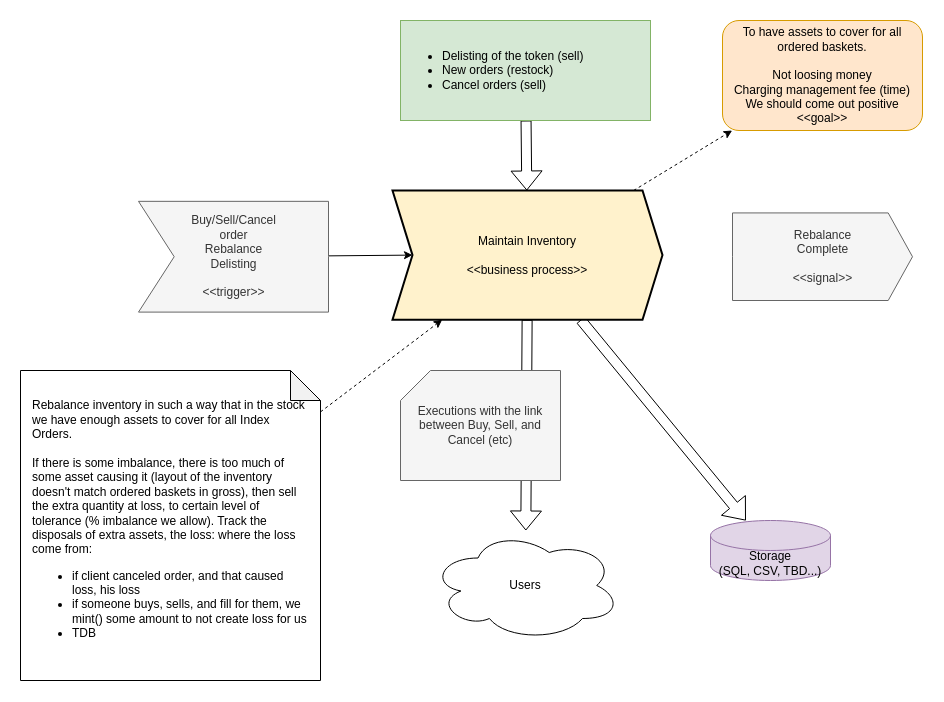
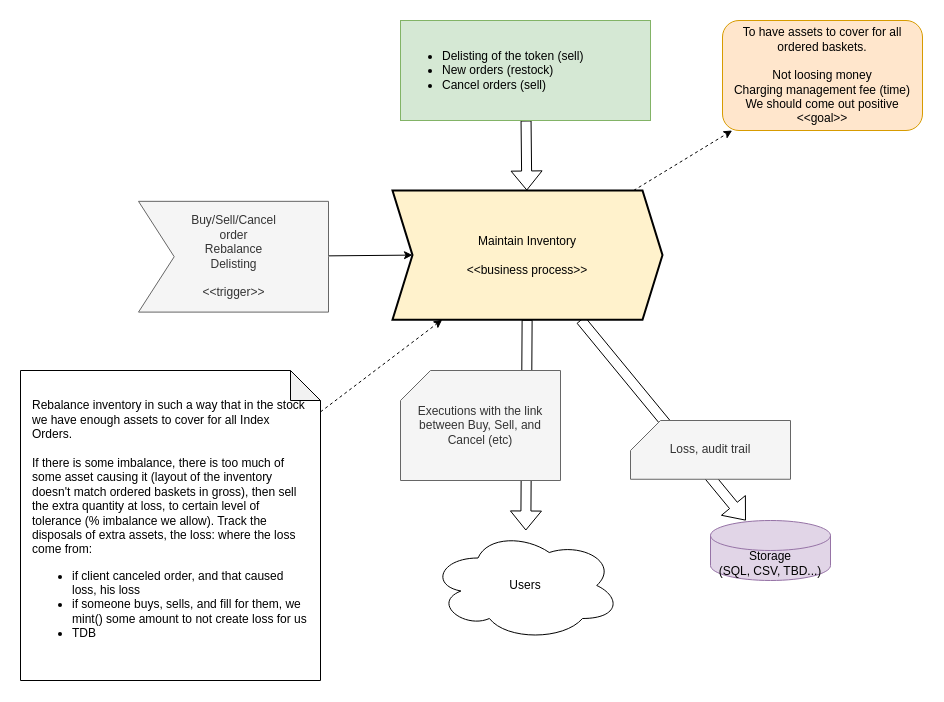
(823, 257) -> none
none -> (711, 450)
